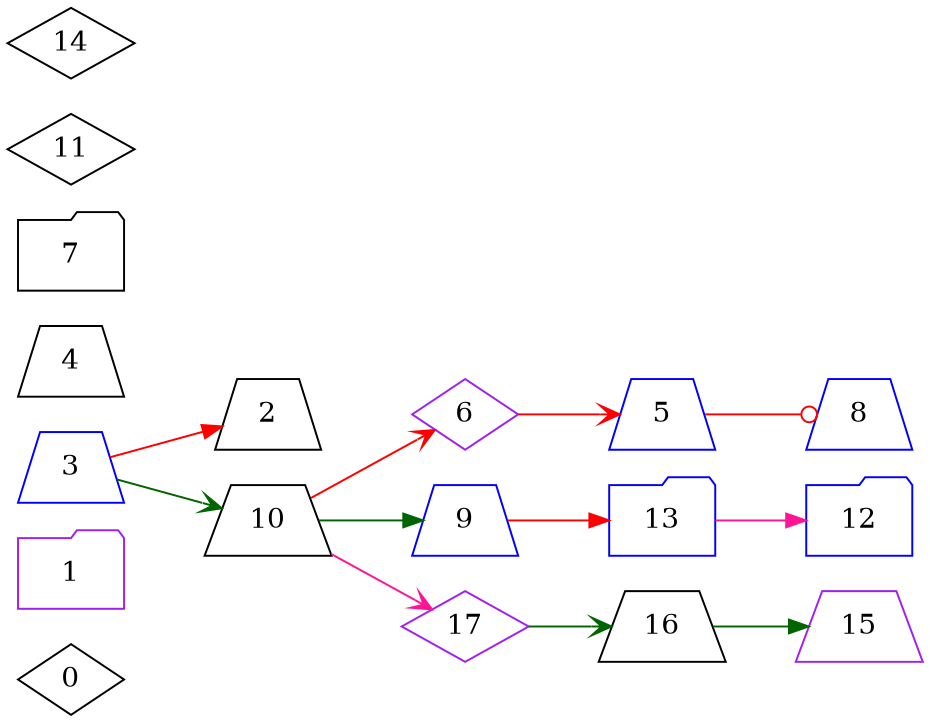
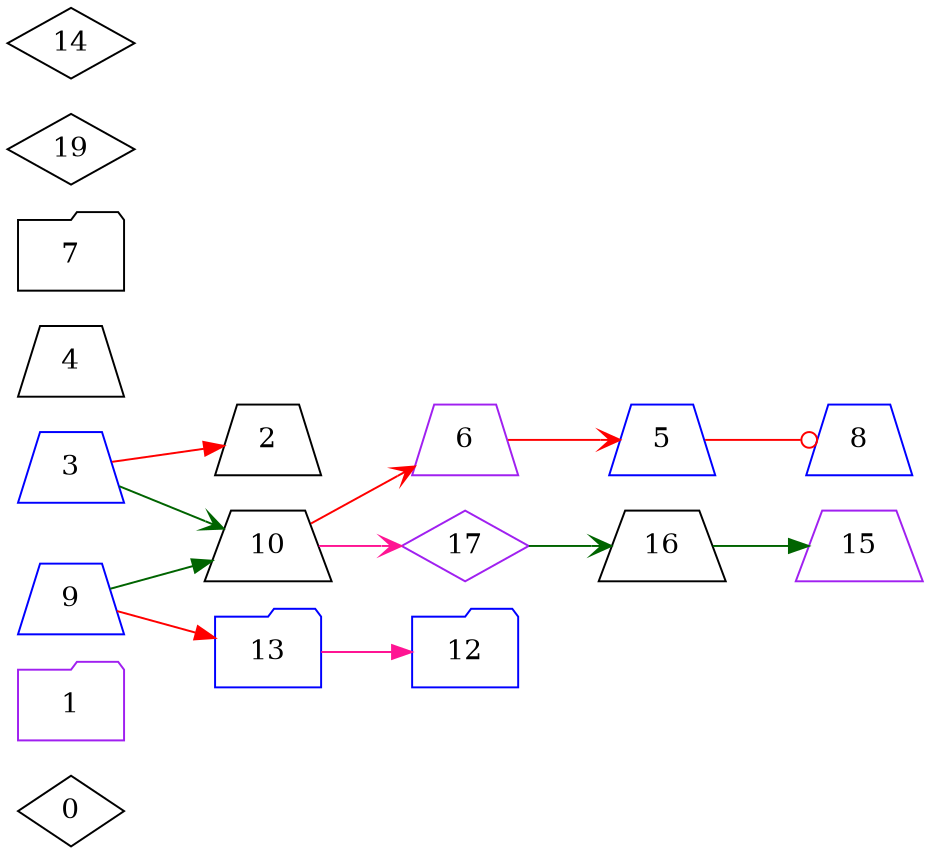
(71, 149) -> (71, 149)
(465, 414) -> (465, 440)
(361, 520) -> (152, 577)
